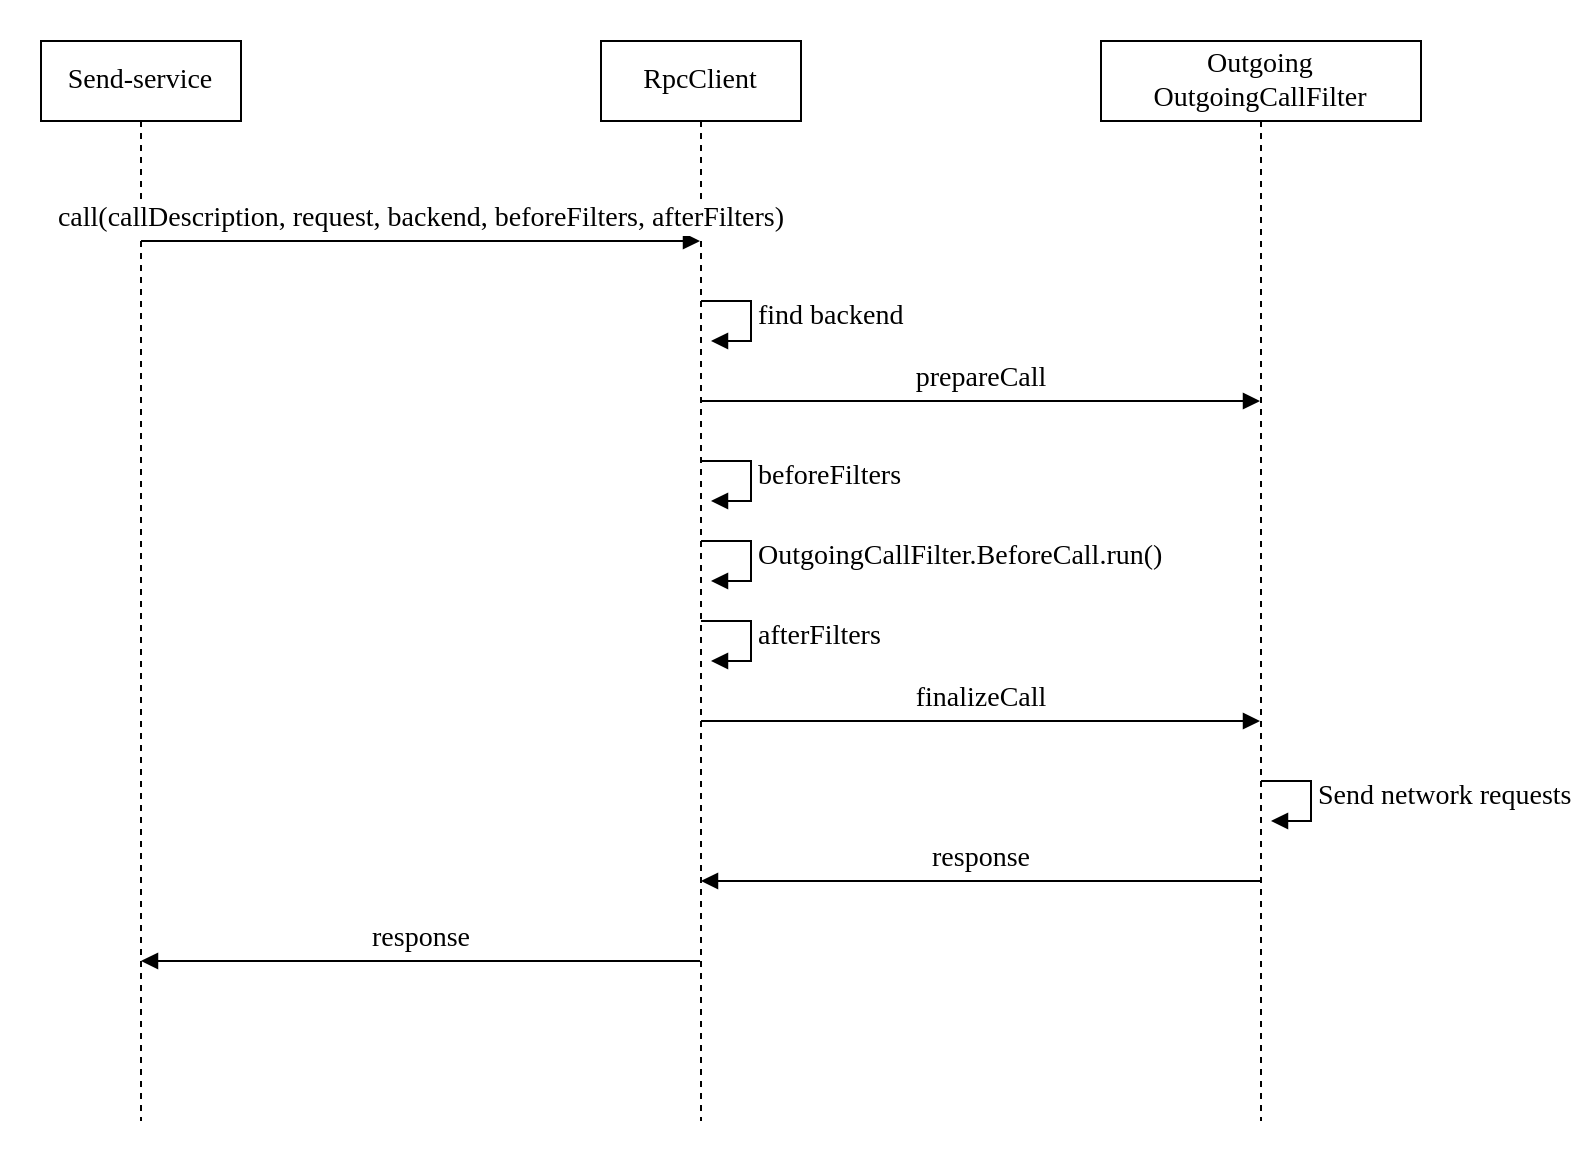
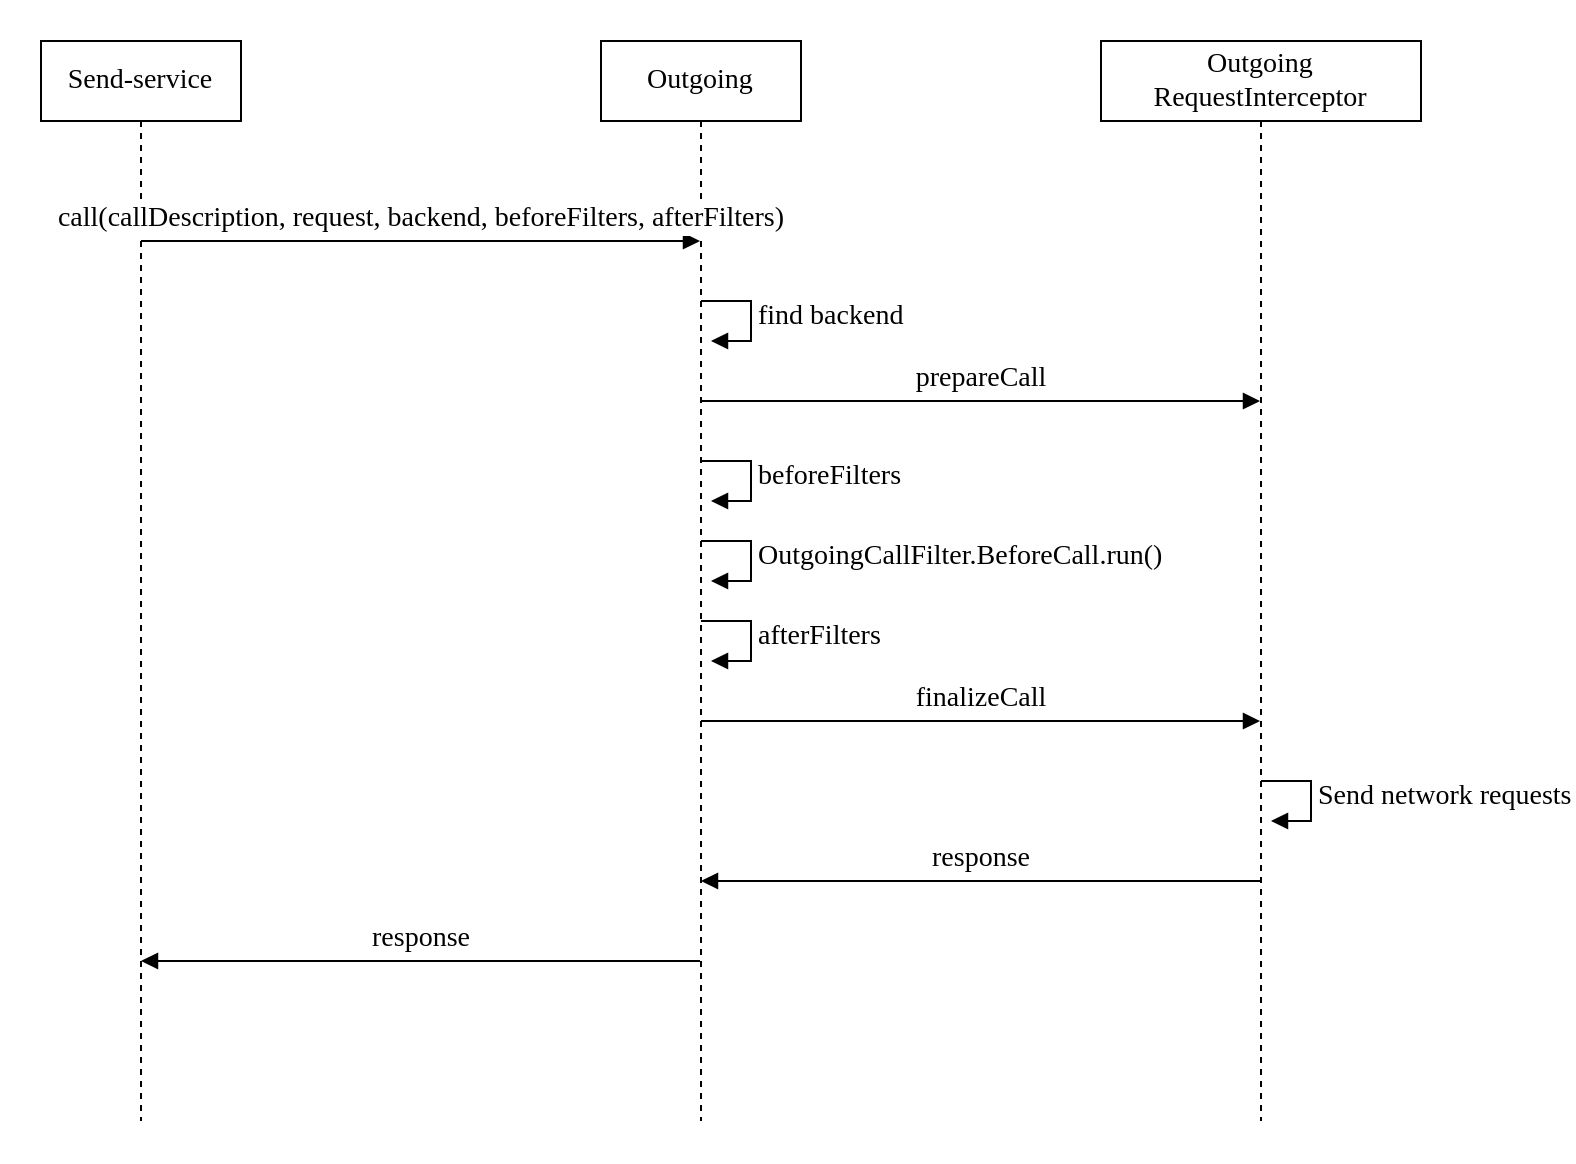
(701, 81) -> (701, 81)
(1261, 81) -> (1261, 81)
